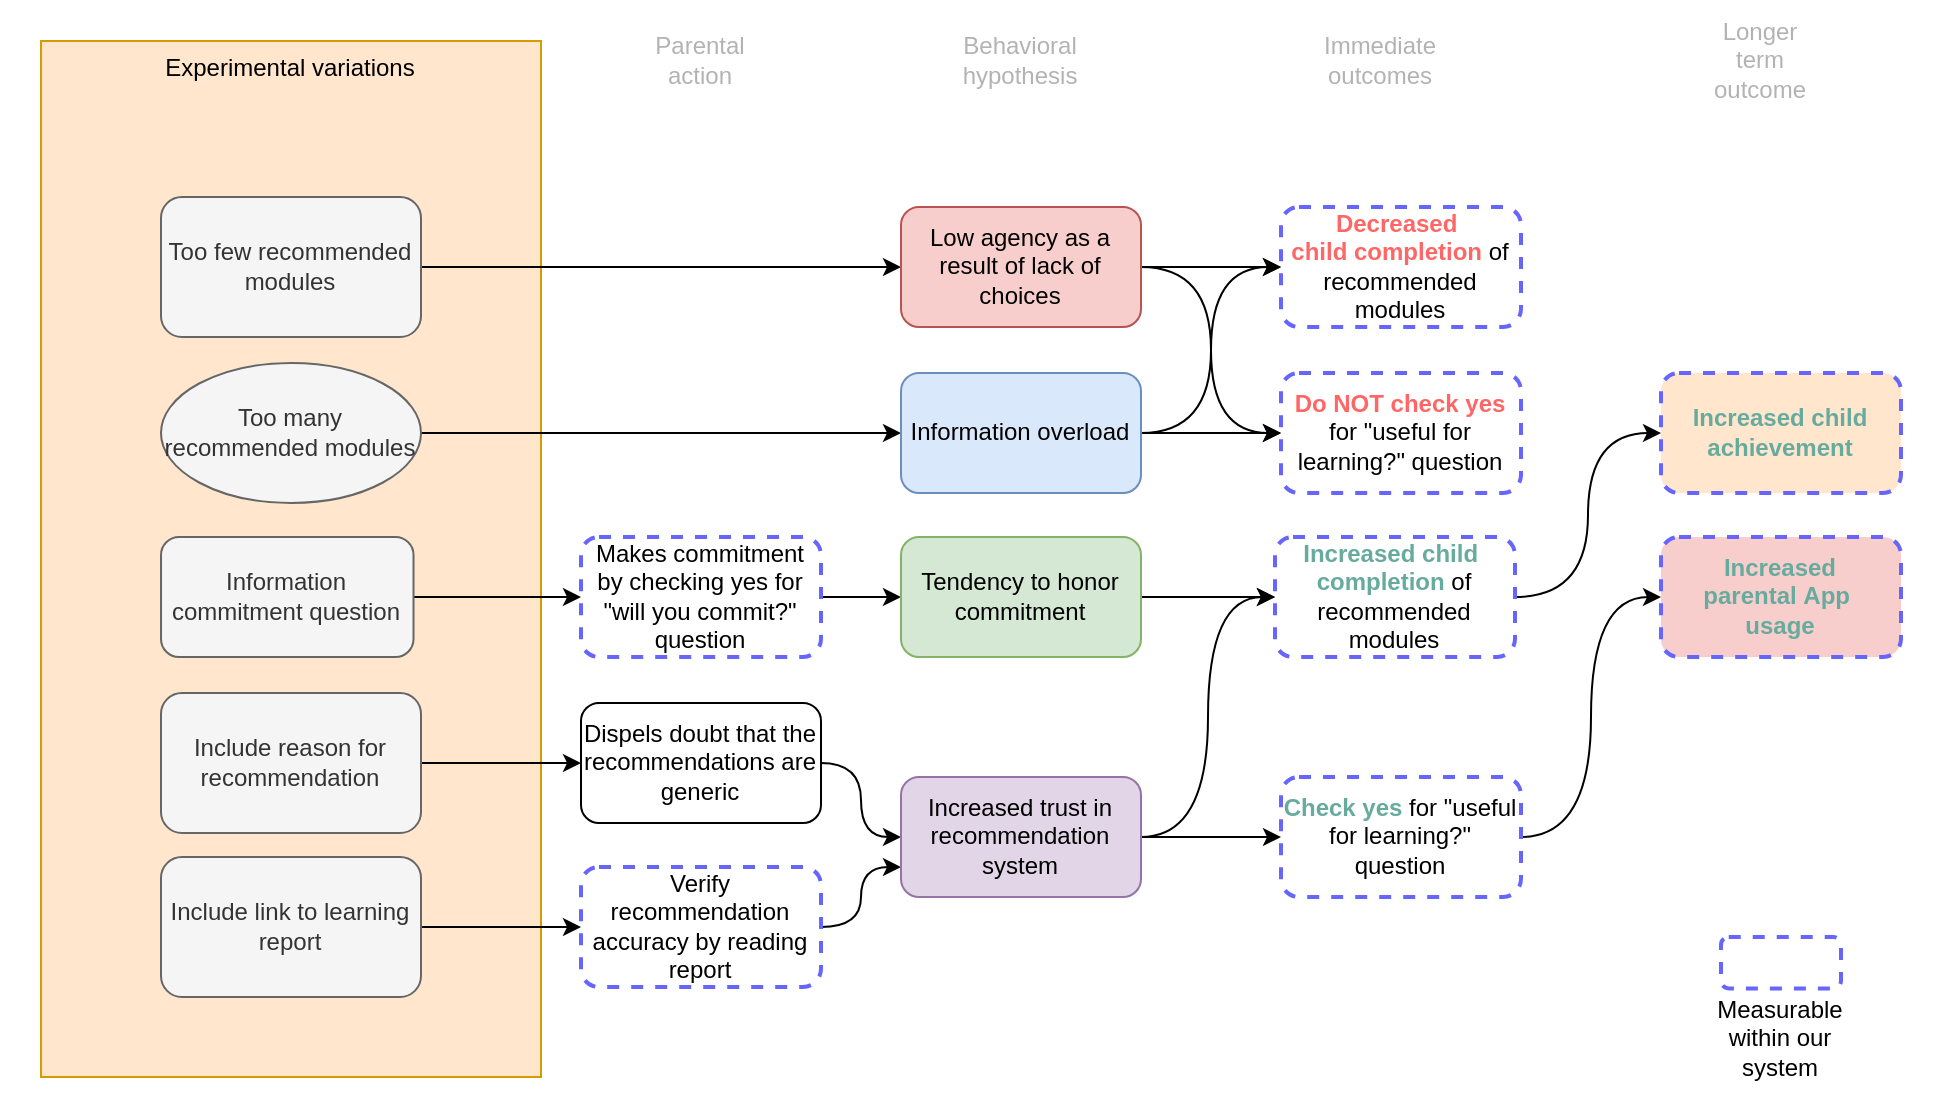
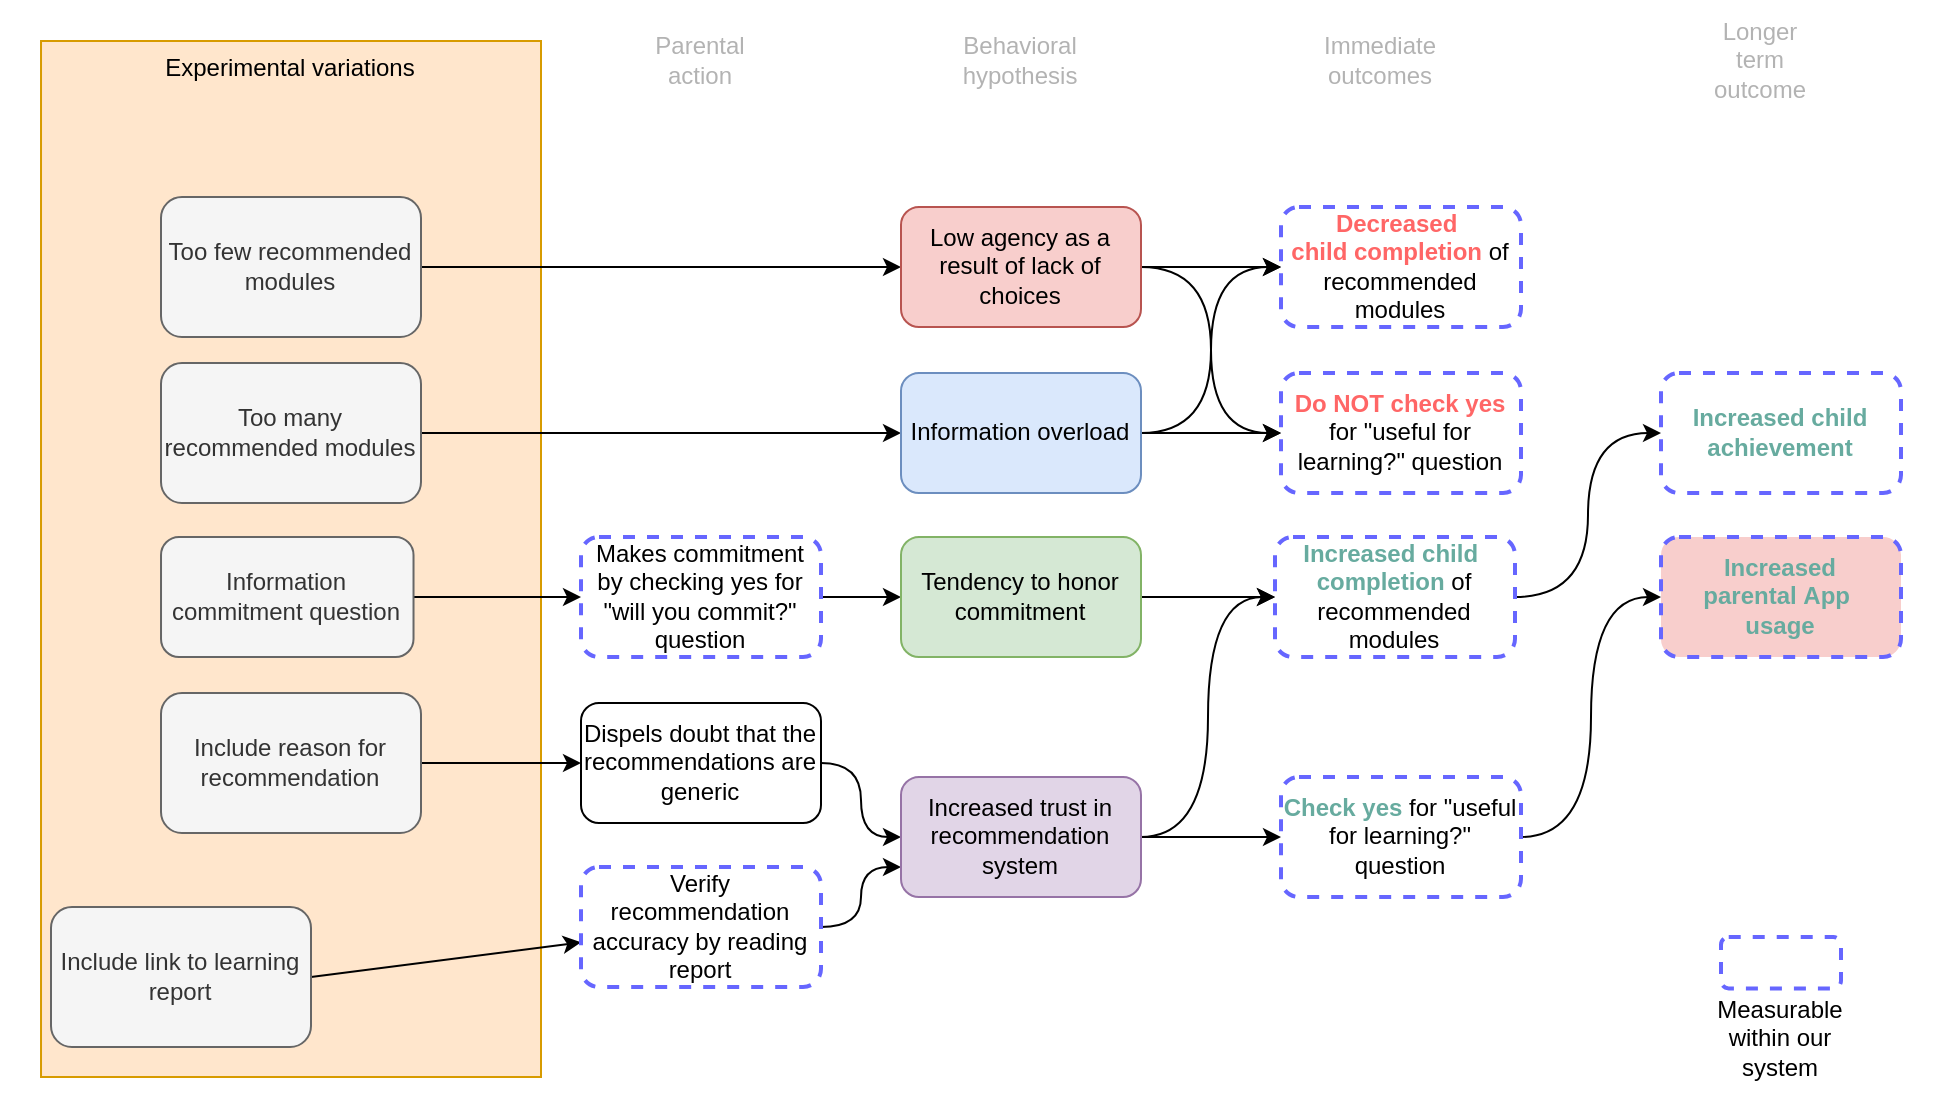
(291, 433) -> (291, 433)
(1781, 433) -> (1781, 433)
(291, 927) -> (181, 977)
